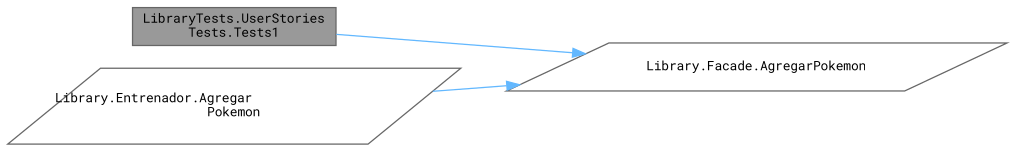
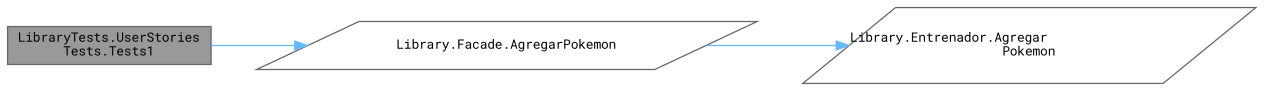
(470, 89) -> (771, 46)
